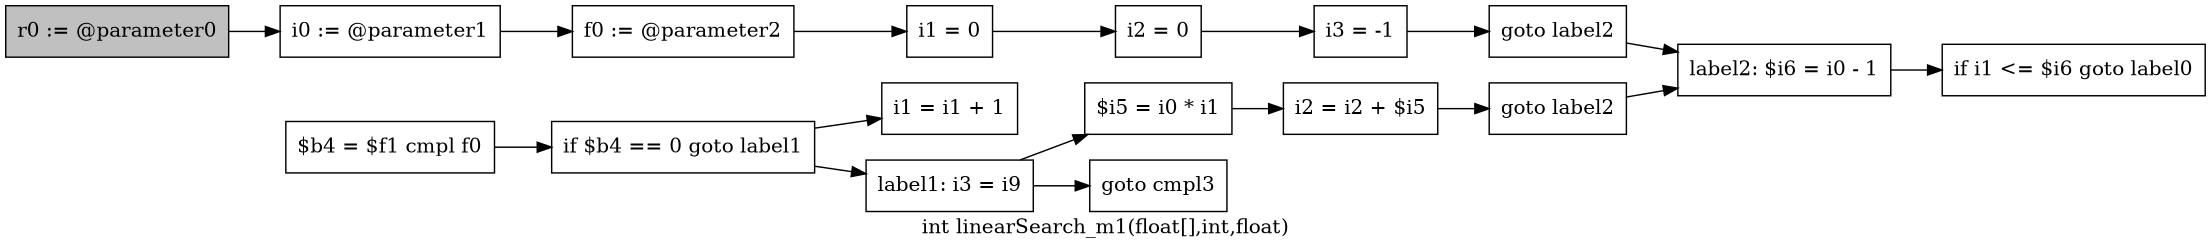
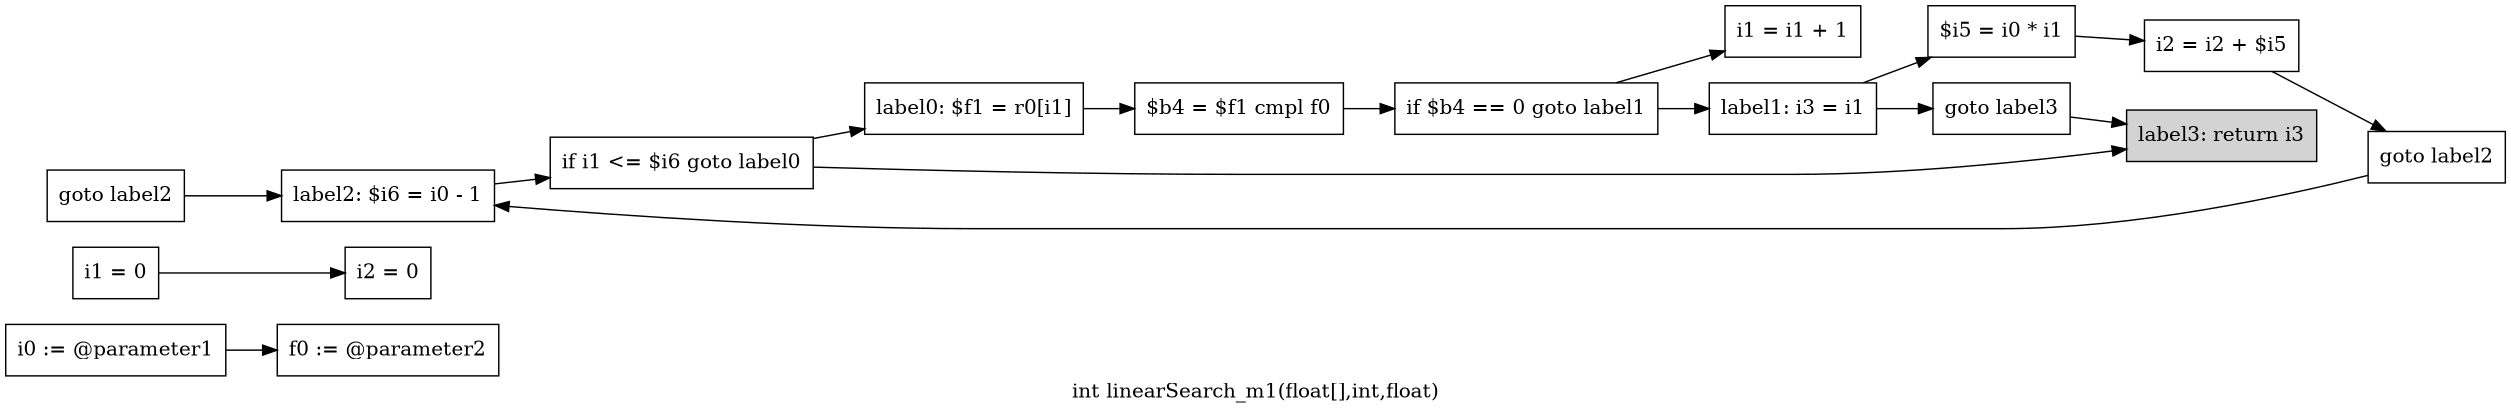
(117, 31) -> none
(843, 31) -> none
(1361, 31) -> none
none -> (974, 109)
none -> (2222, 136)
(950, 186) -> (1793, 109)
(1158, 186) -> (2002, 109)
